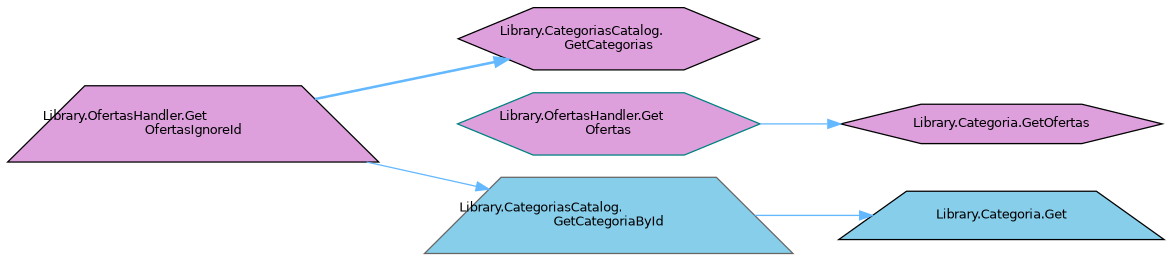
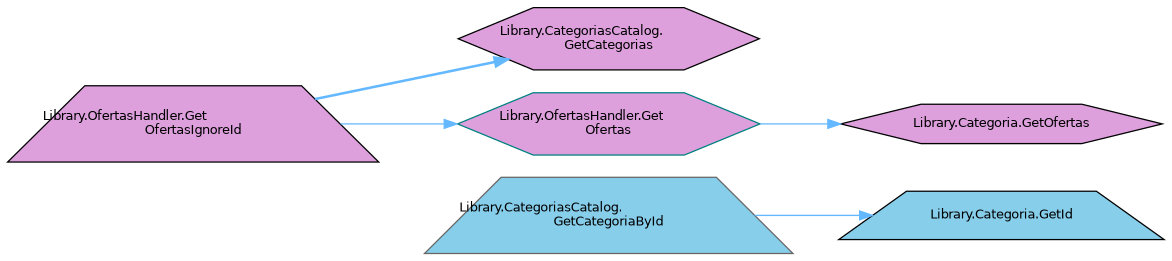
(421, 174) -> (392, 124)
(1001, 215) -> (1001, 215)
